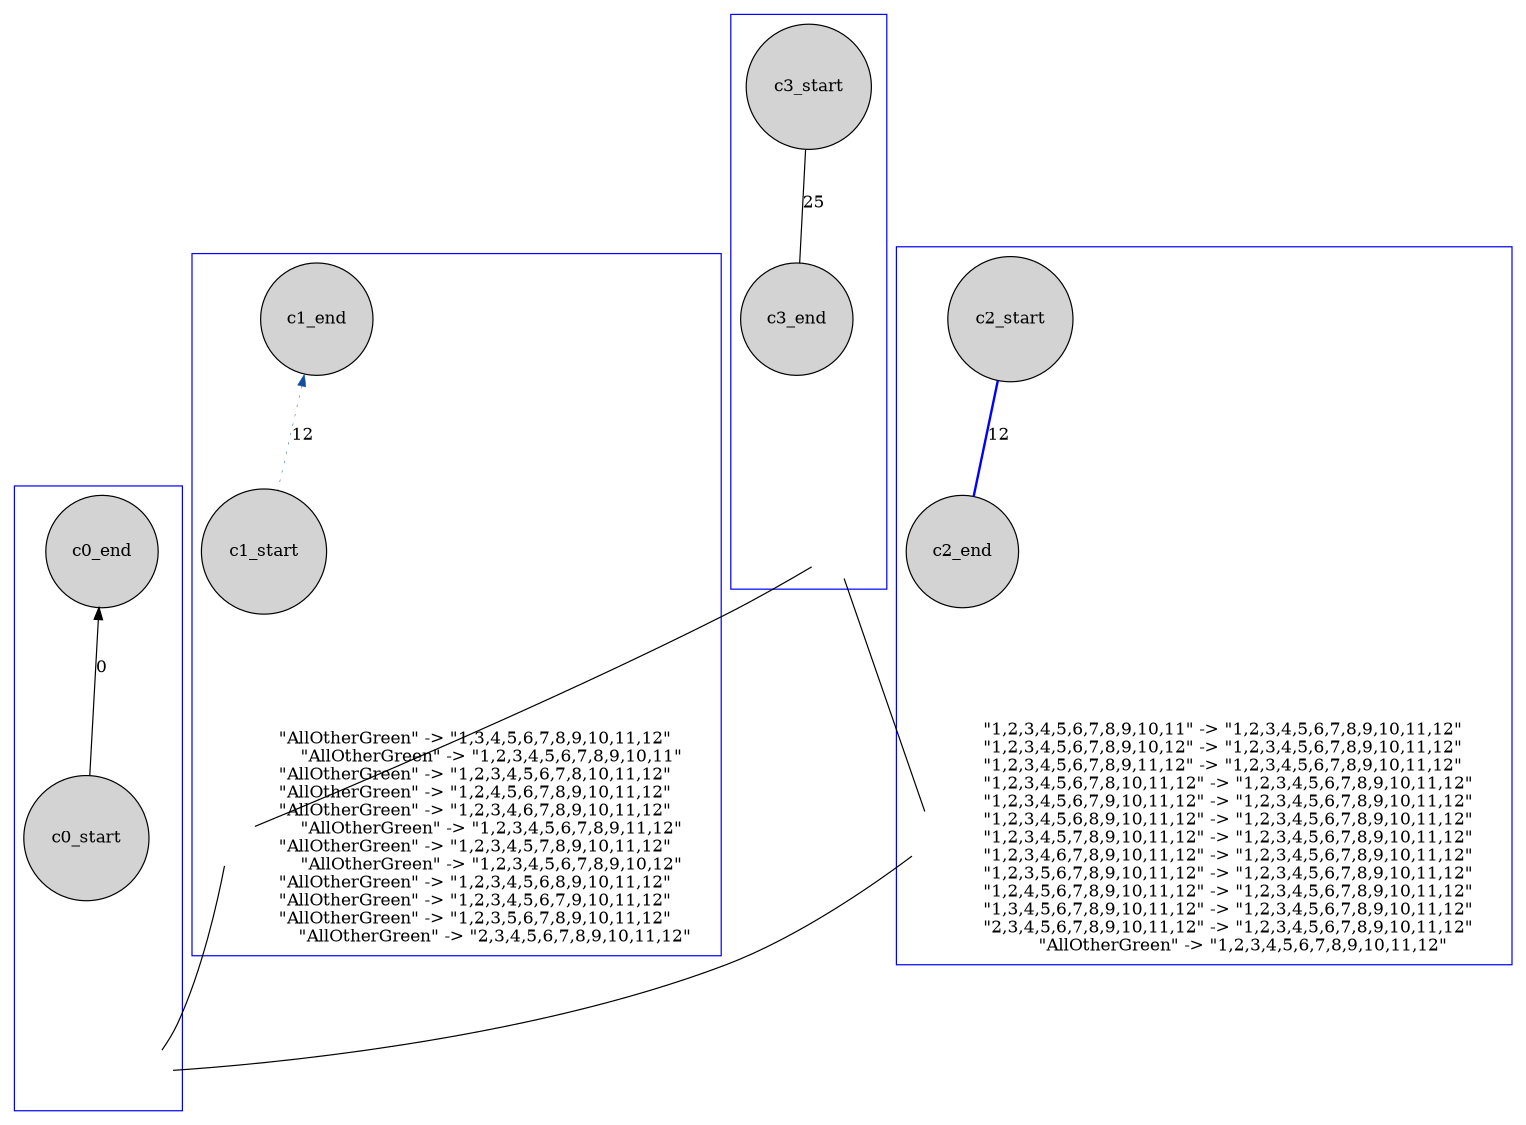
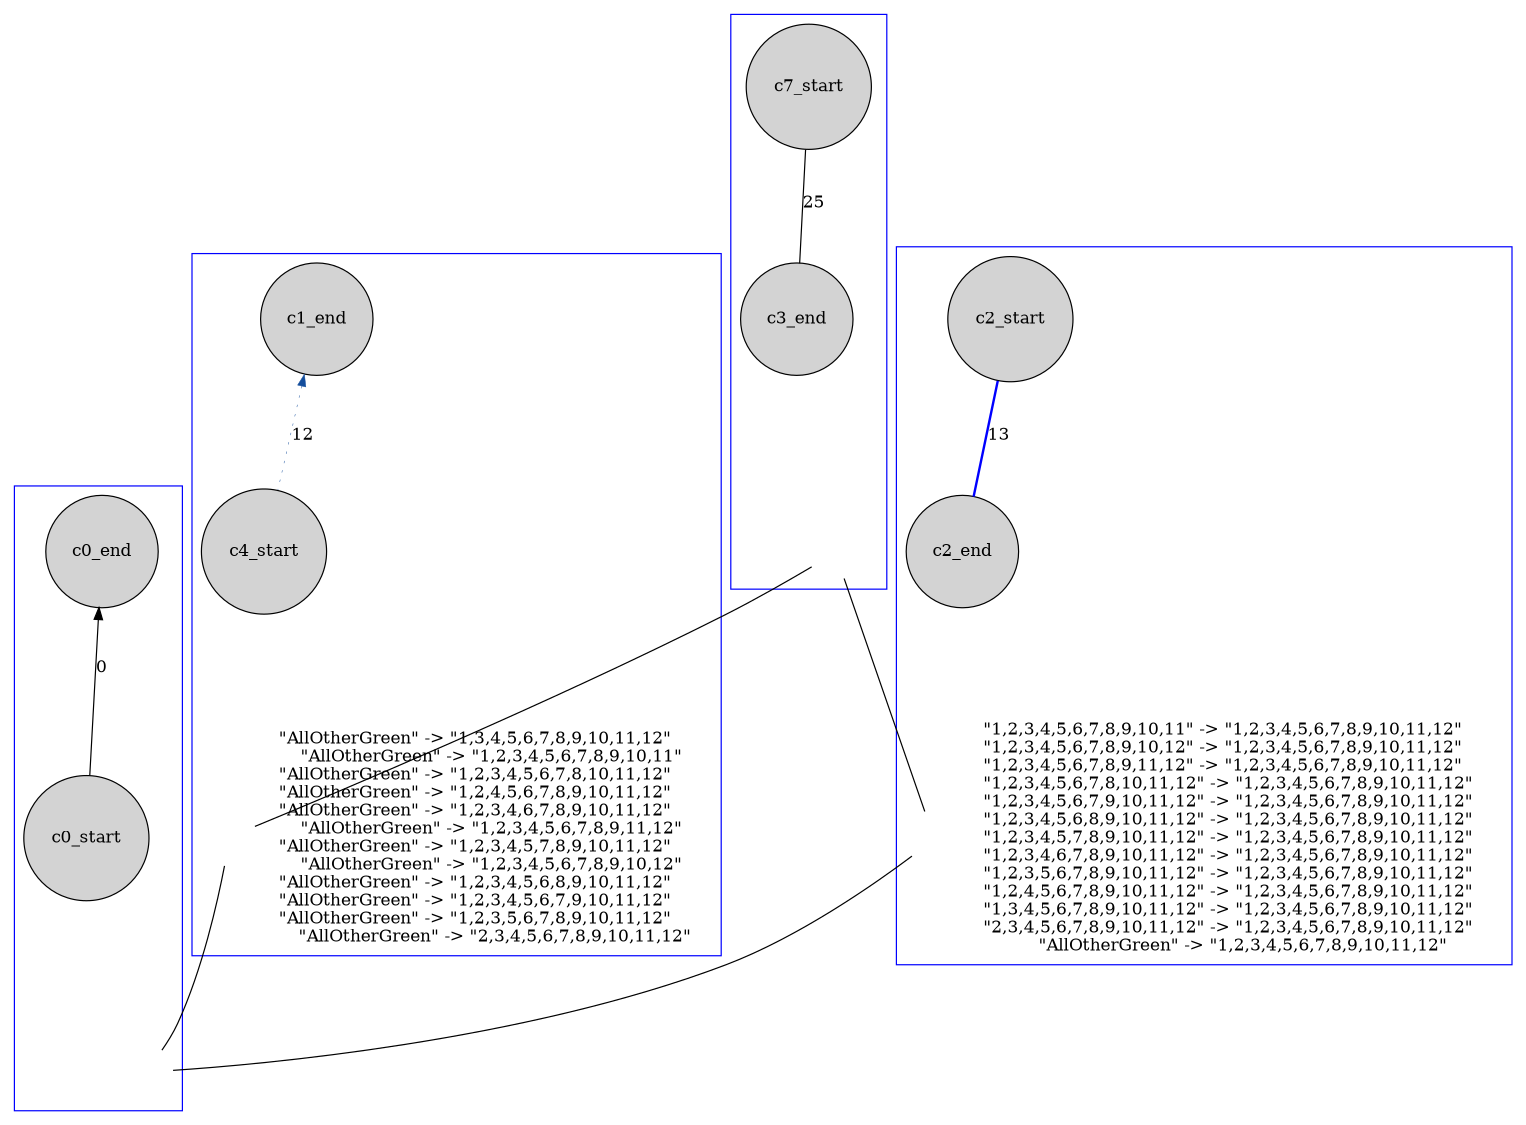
(809, 87) -> (809, 87)
(999, 435) -> (999, 435)
(264, 552) -> (264, 552)
